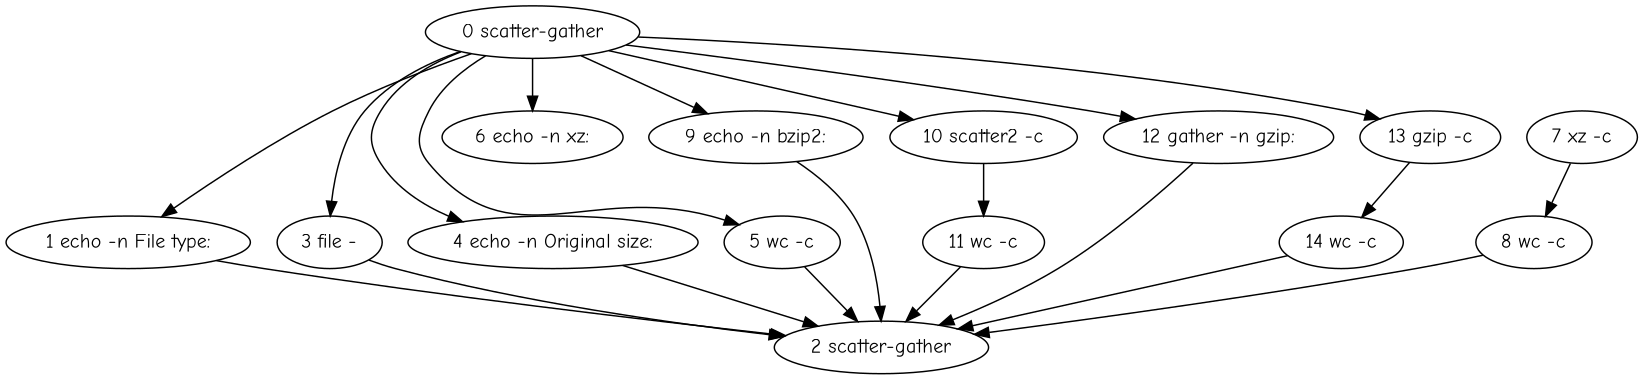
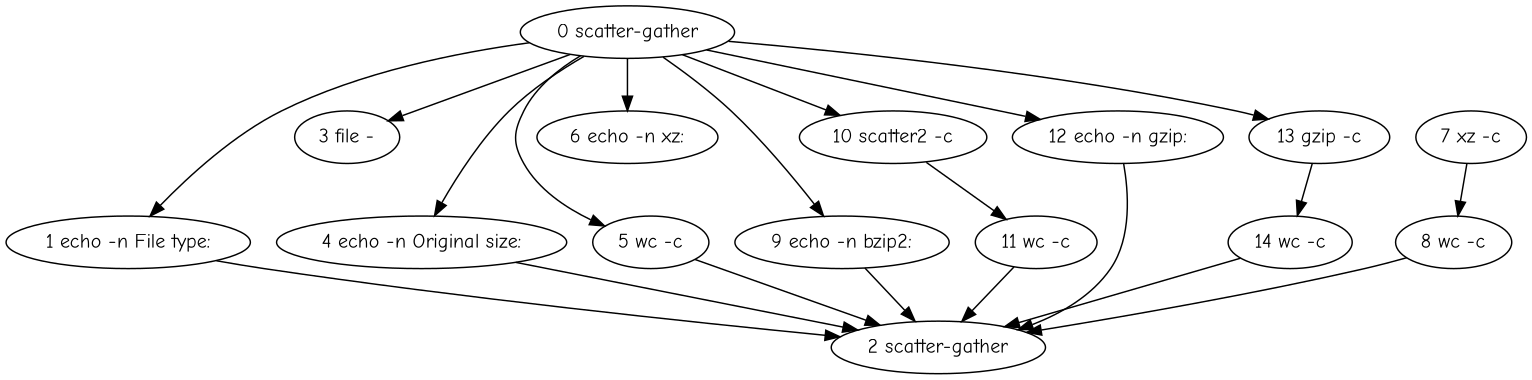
(1219, 137) -> (1118, 137)
(497, 292) -> none
